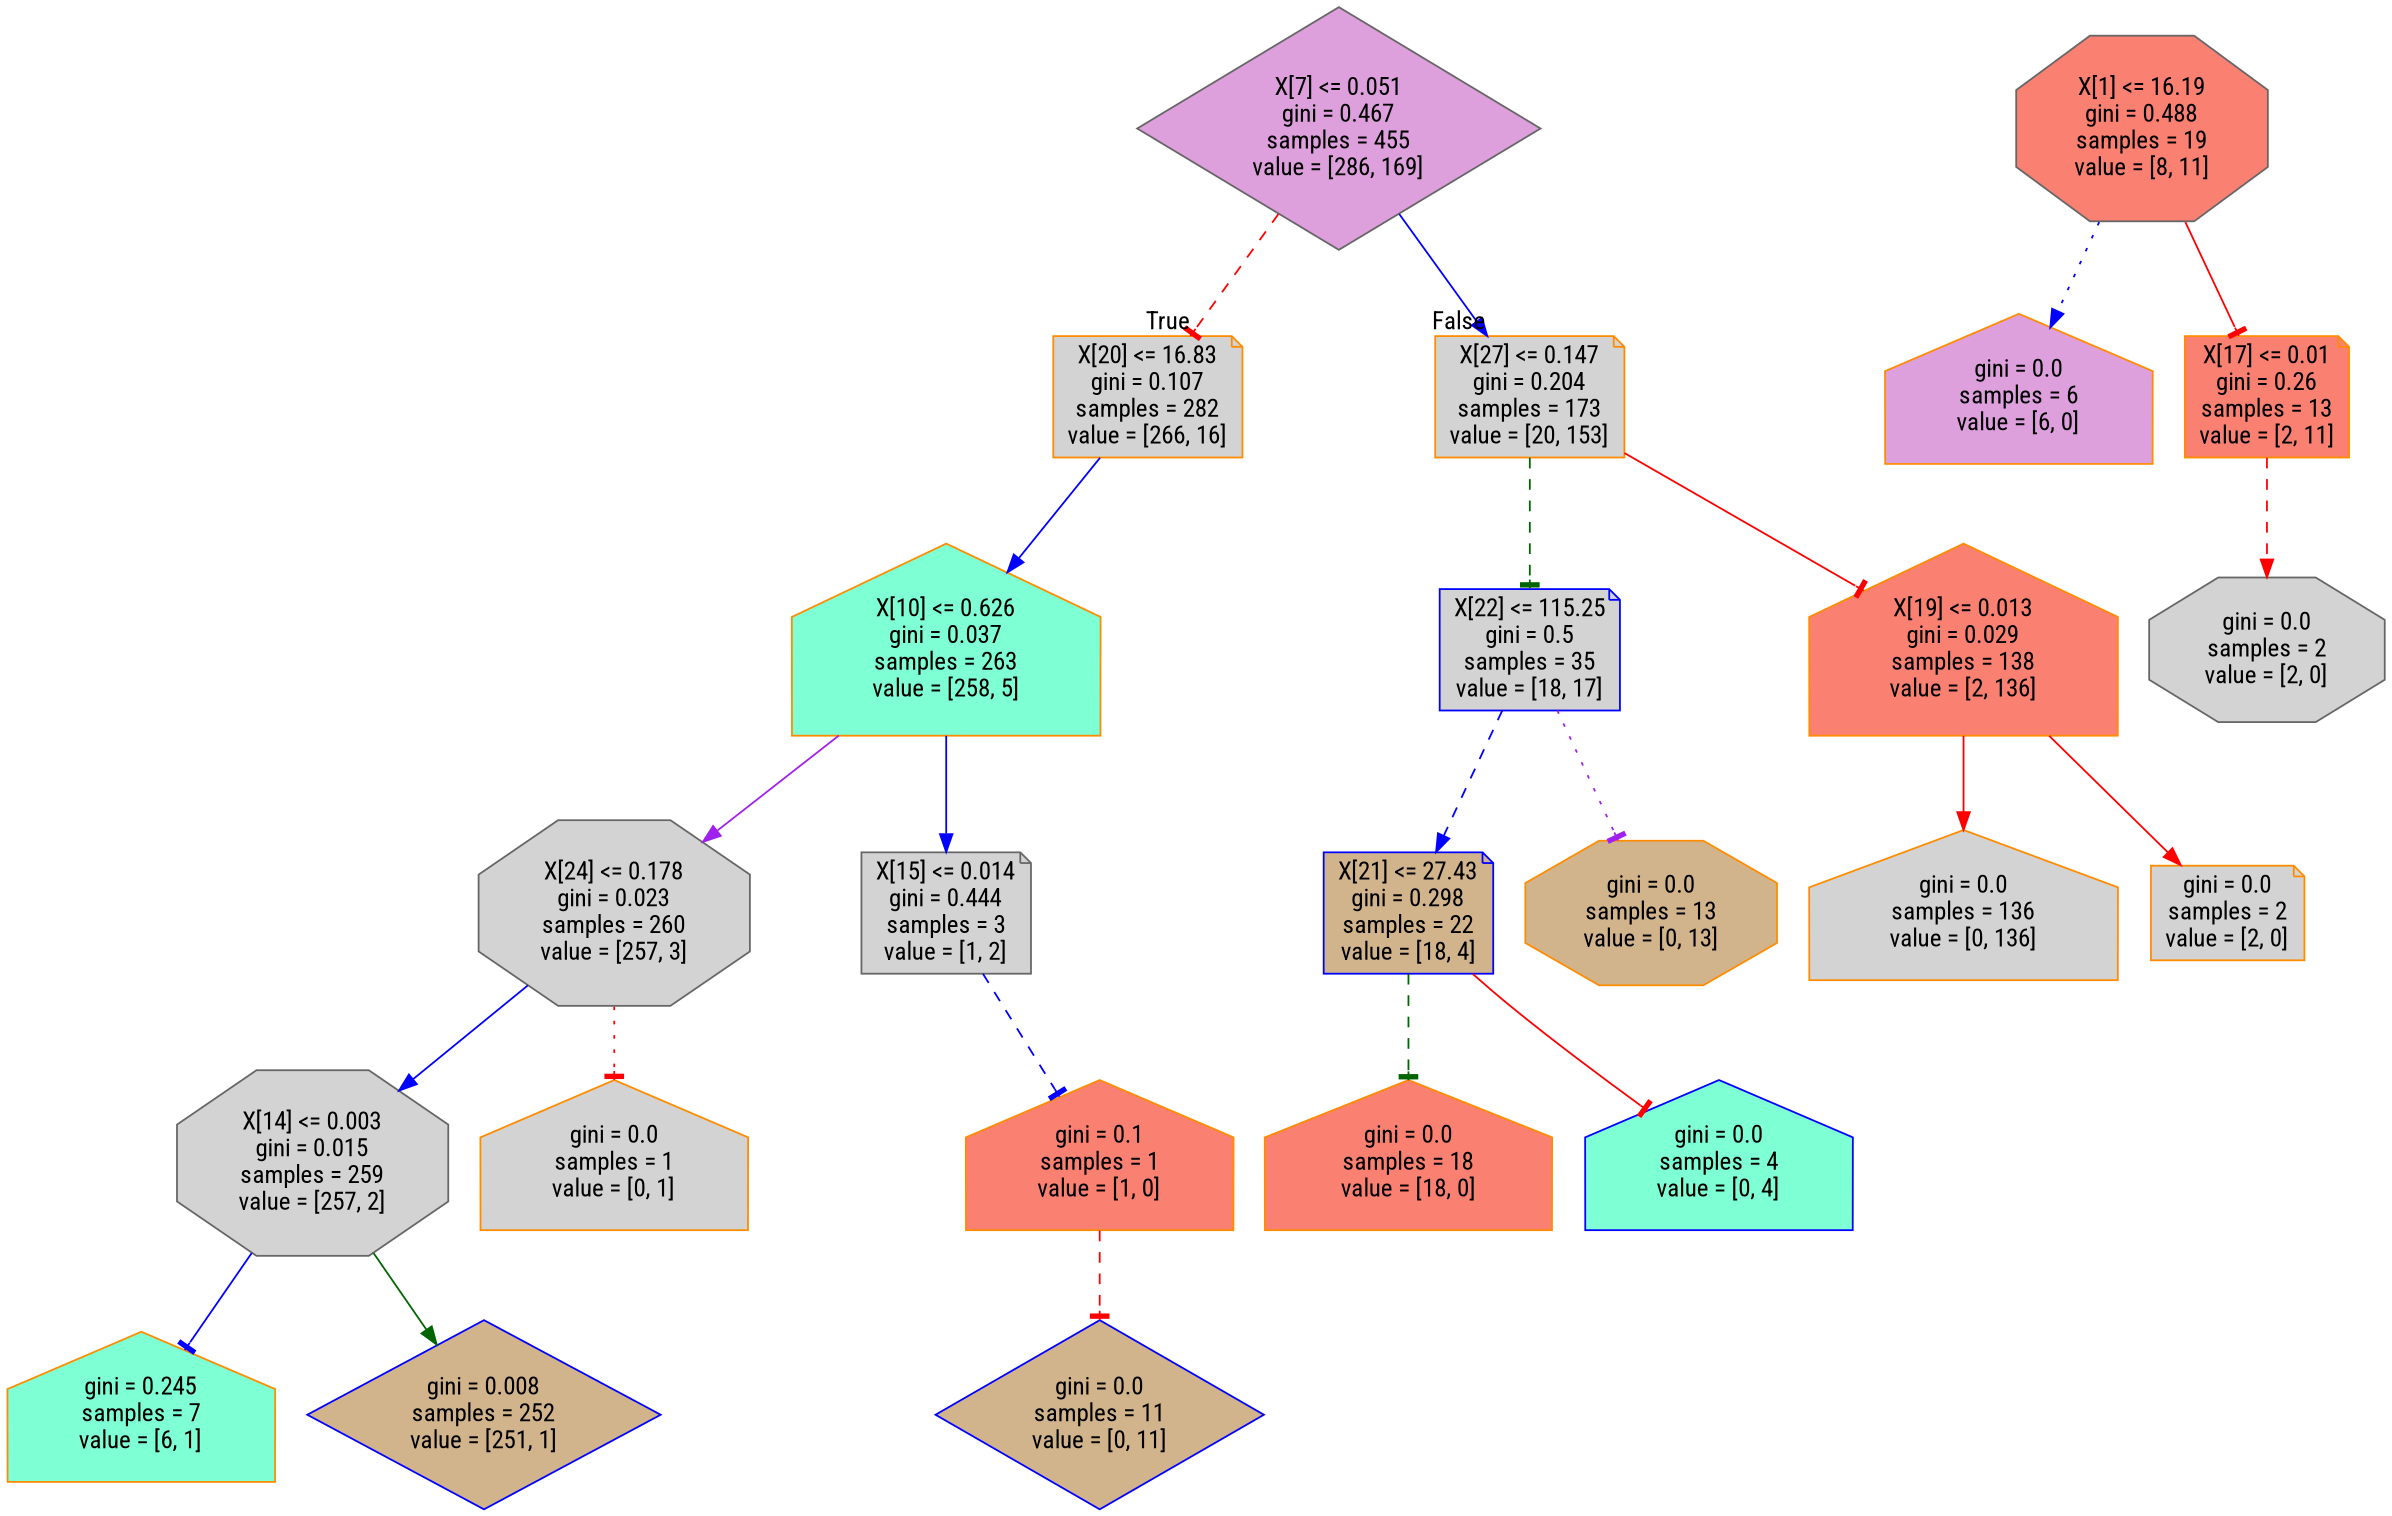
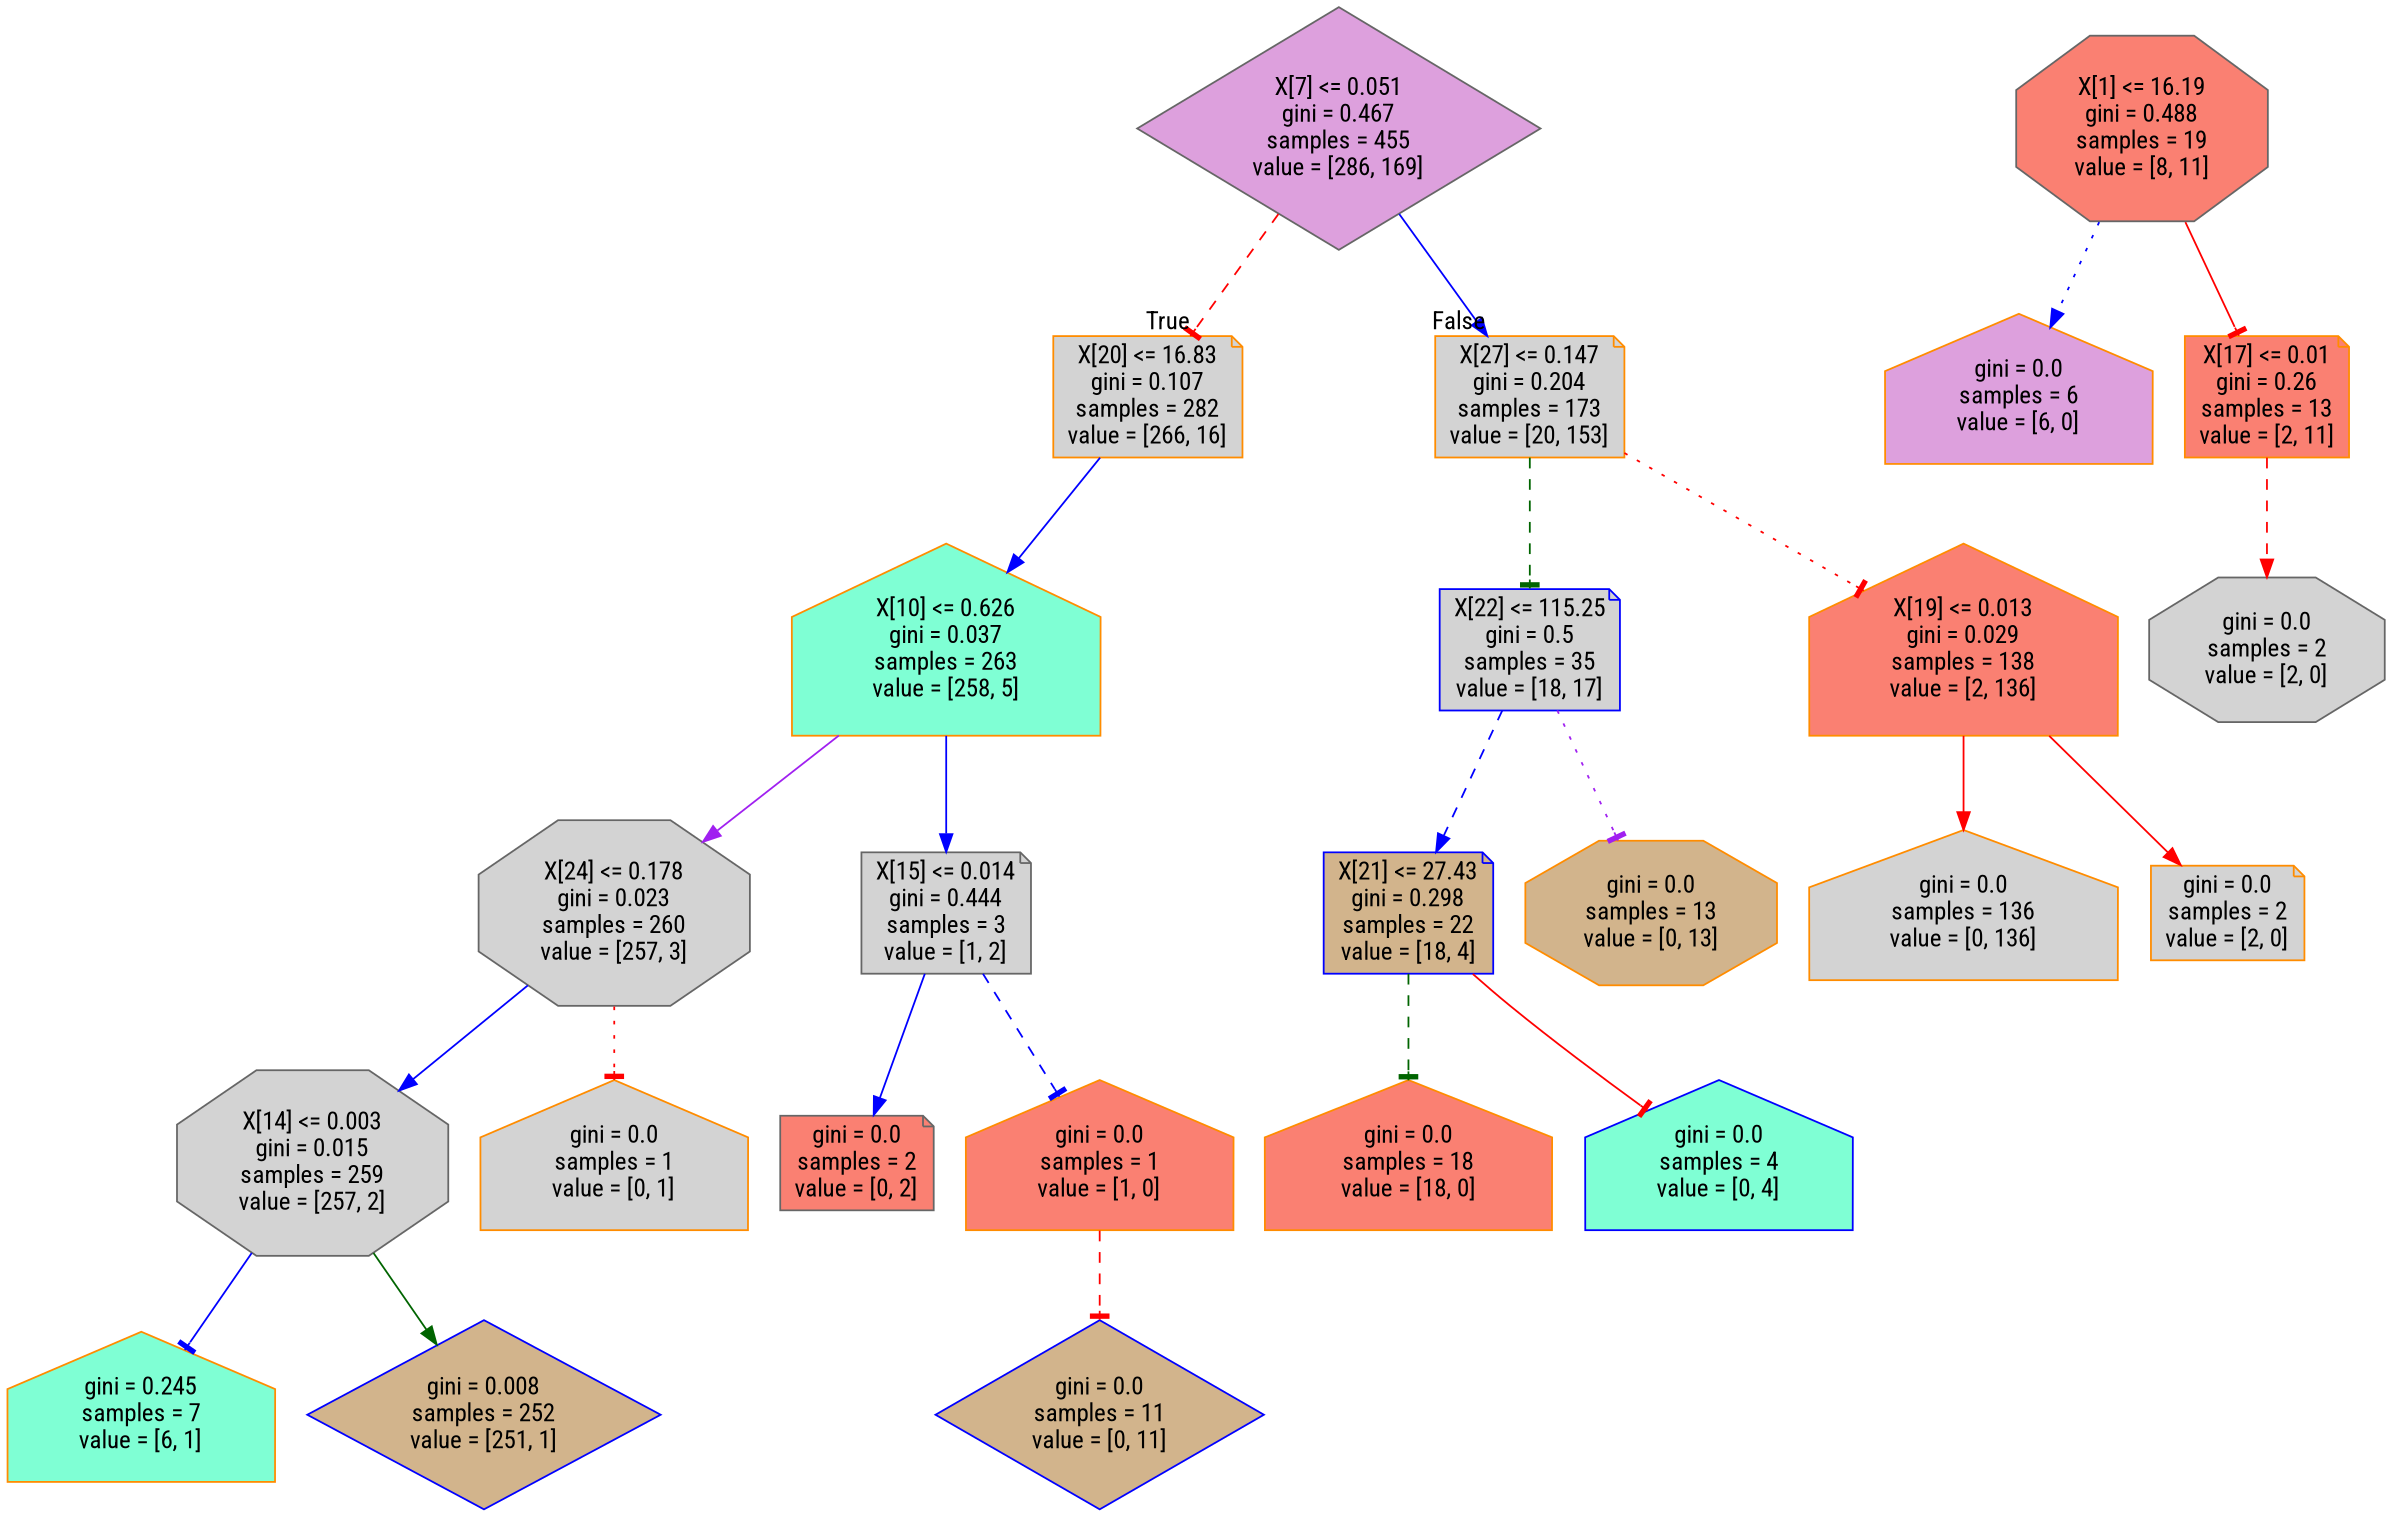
(1740, 519) -> (1740, 519)
none -> (857, 1163)
(1100, 1163) -> (1100, 1163)
